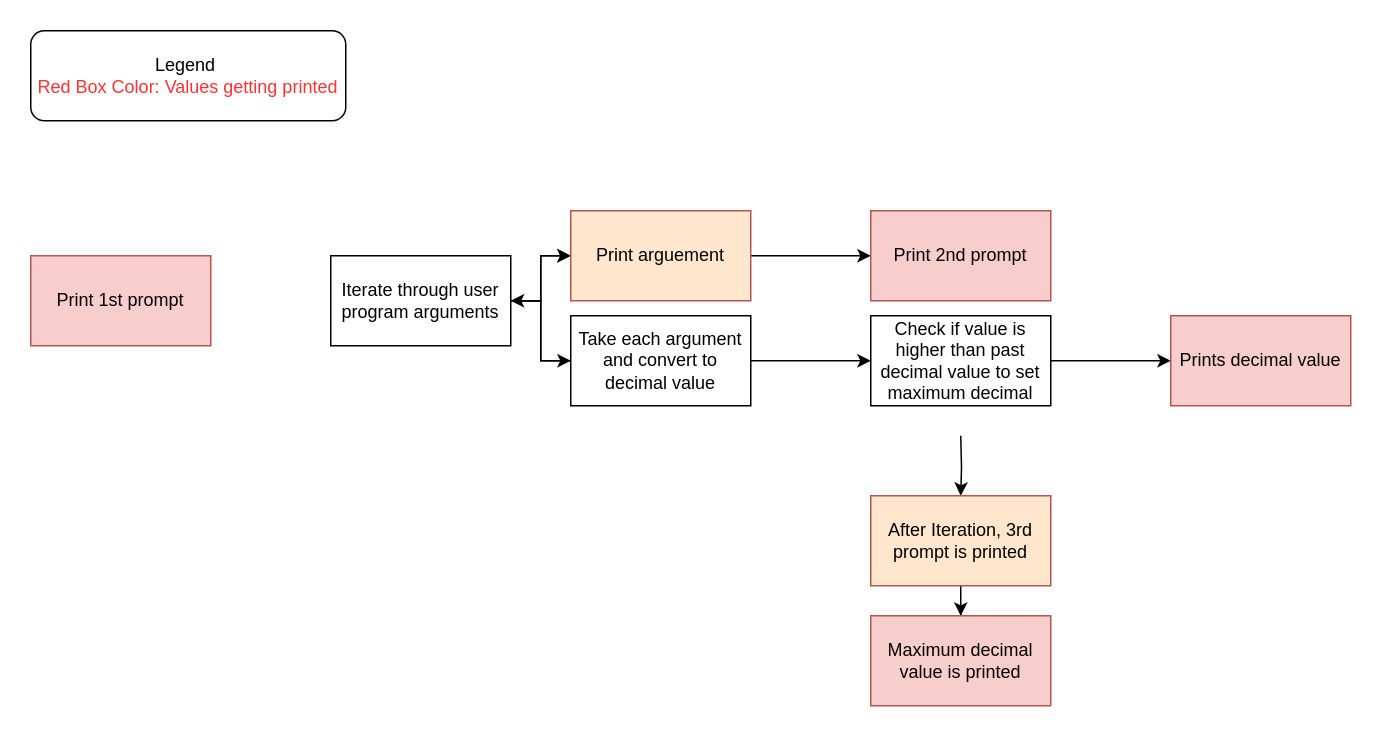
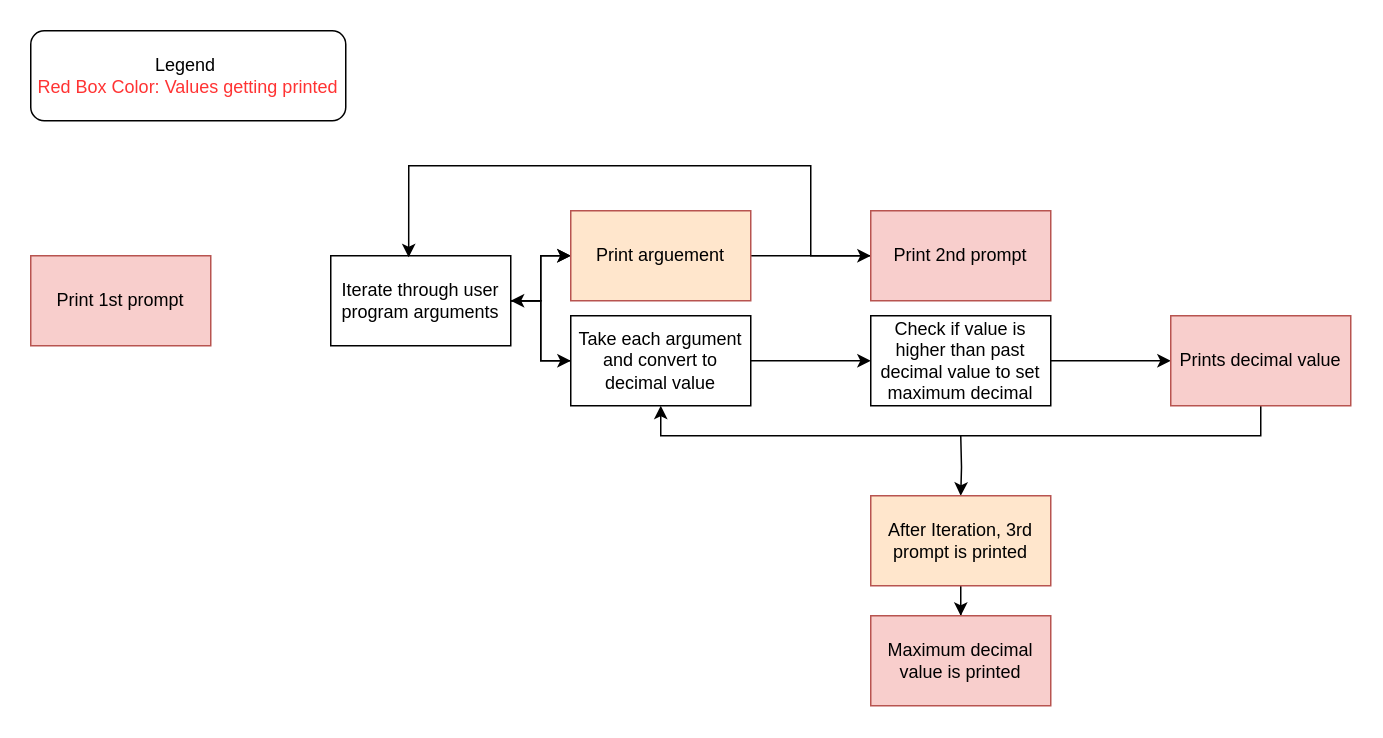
none -> (613, 166)
none -> (966, 436)
